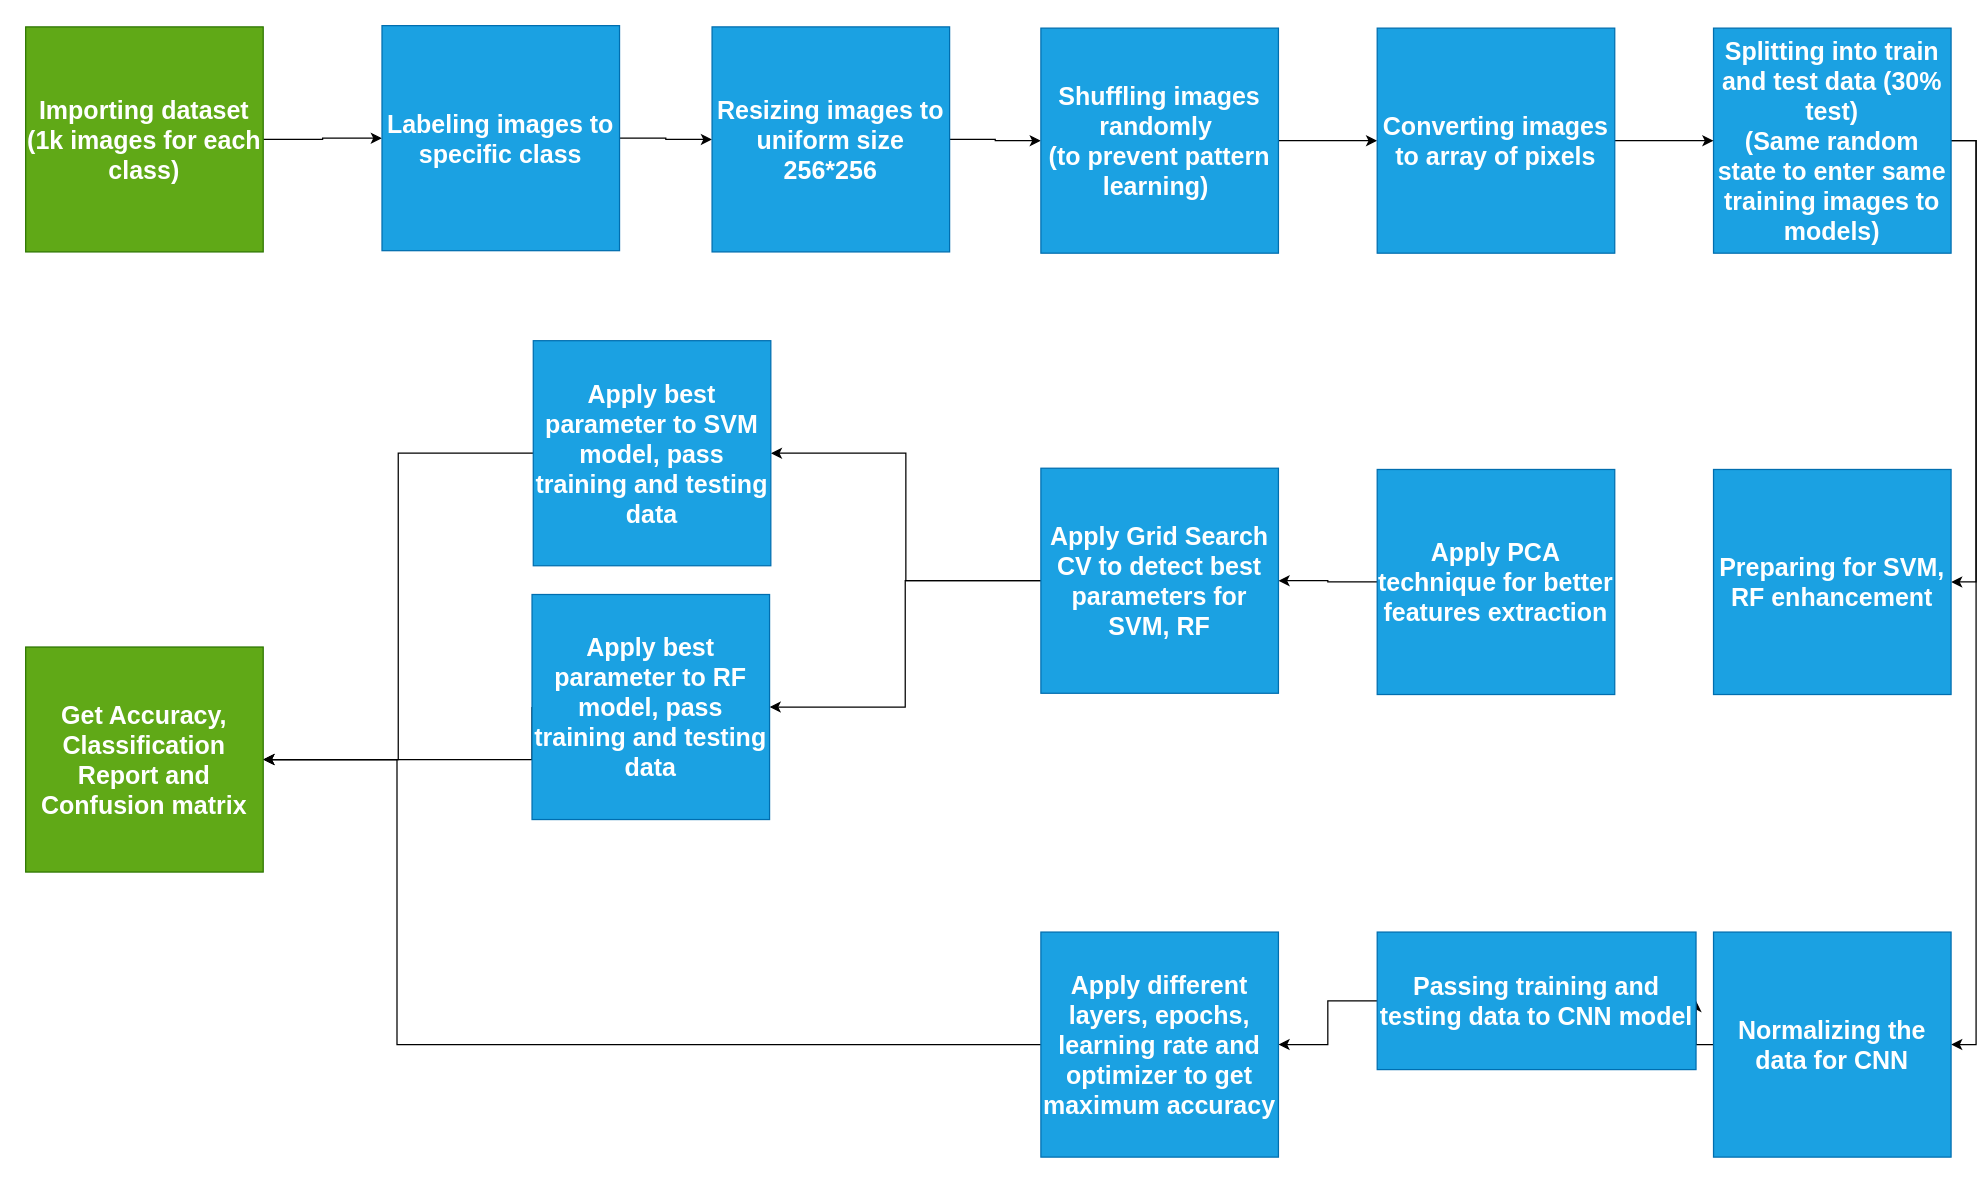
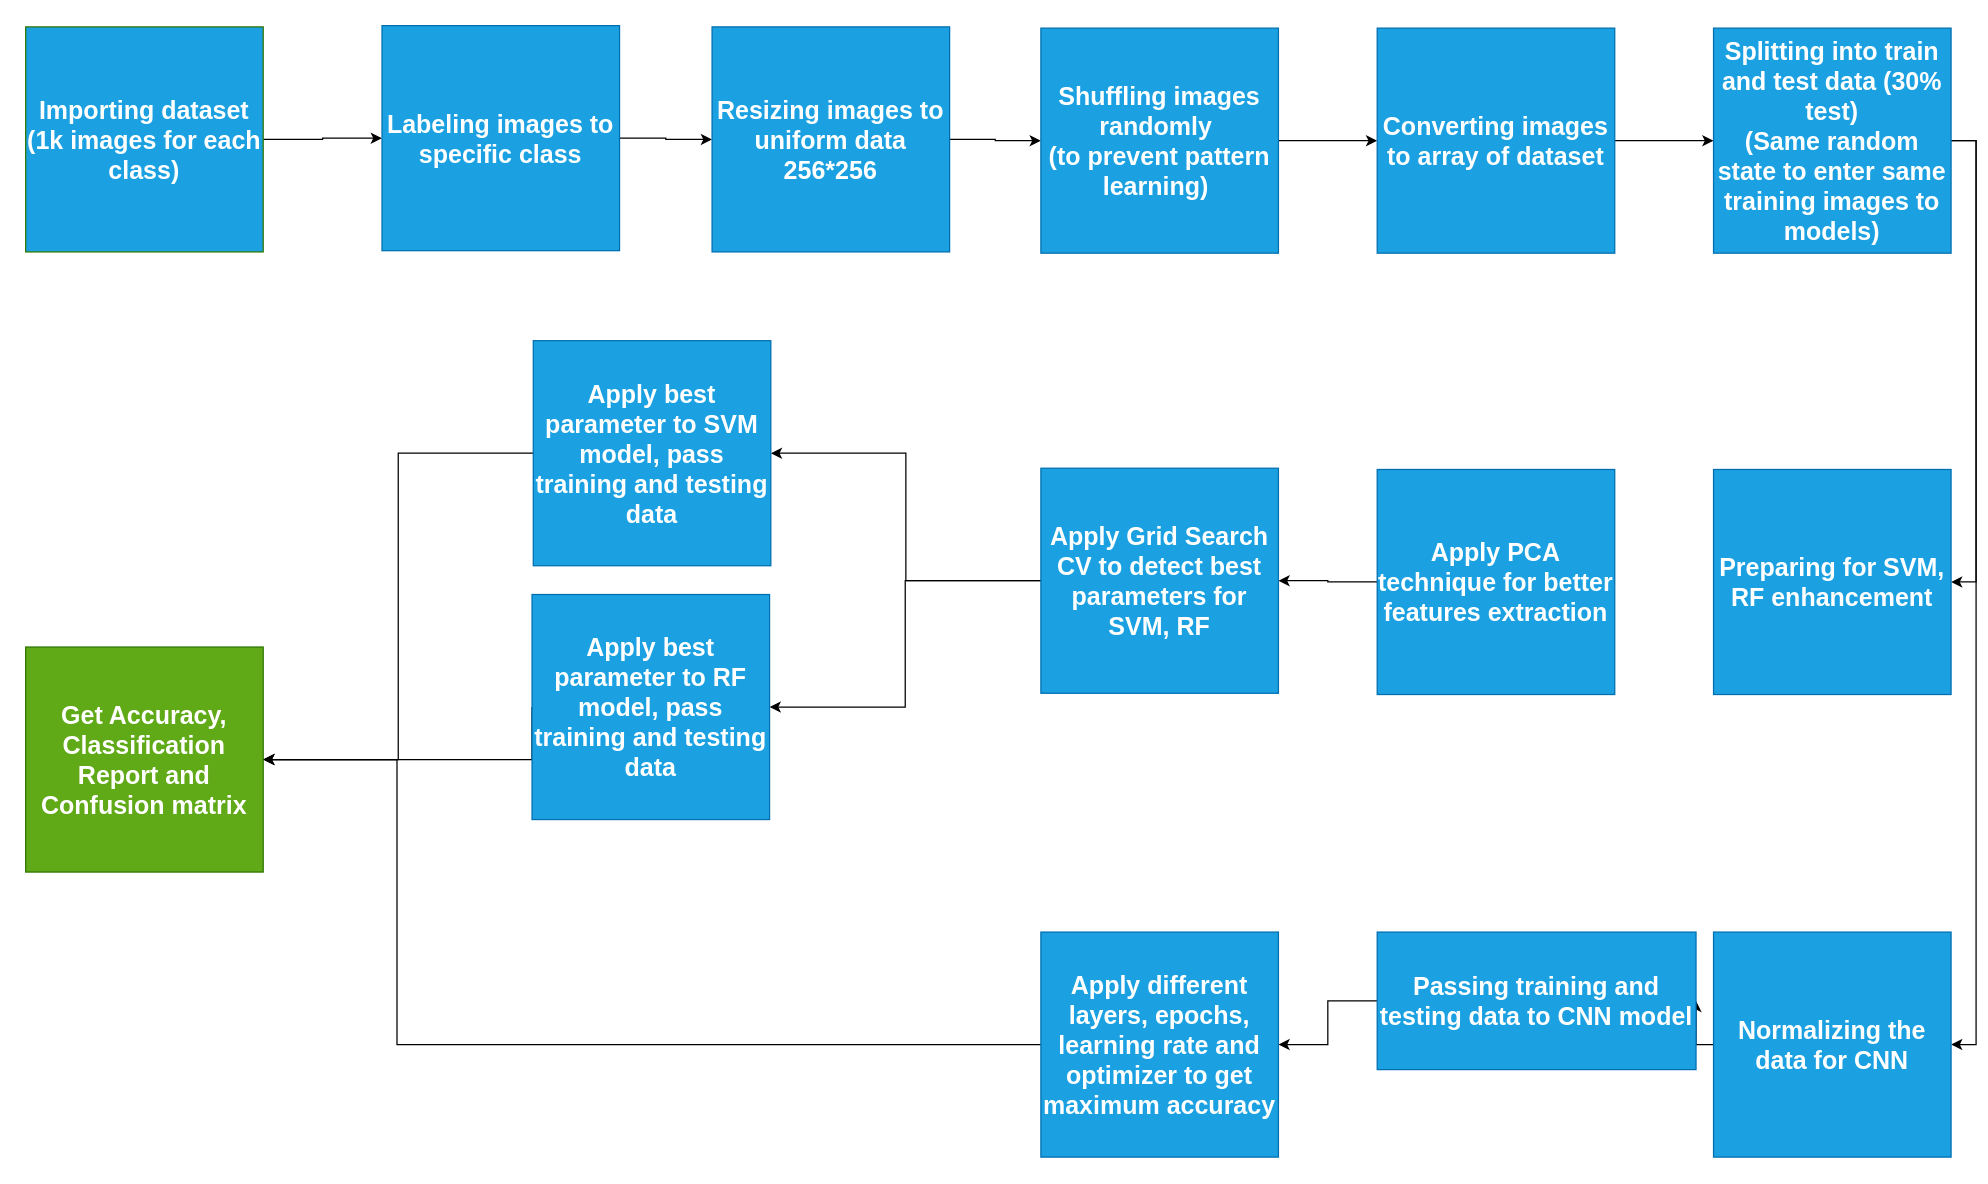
(144, 139) -> (144, 139)
(831, 139) -> (831, 139)
(1496, 141) -> (1496, 141)
